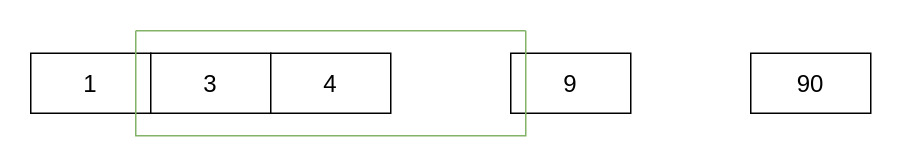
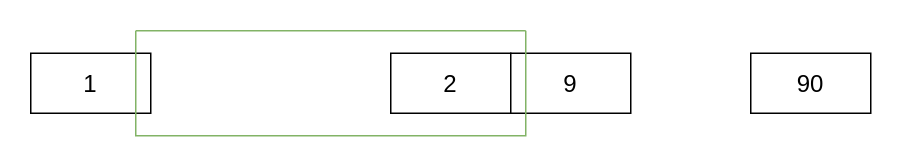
(211, 83) -> none
(331, 83) -> none
none -> (451, 83)
